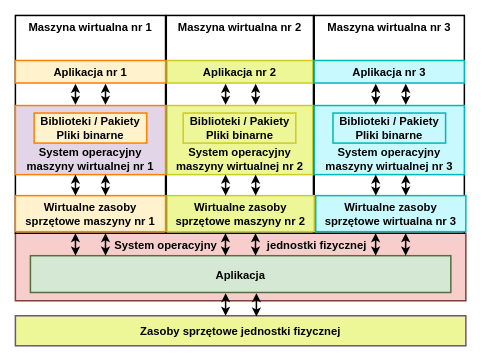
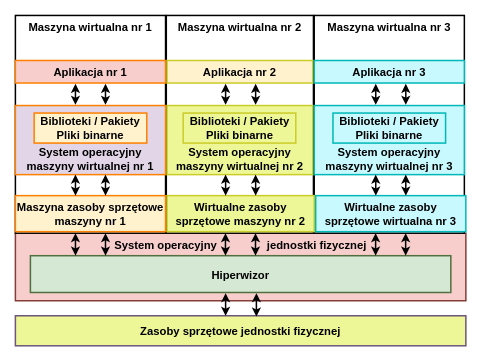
(90, 72) -> (90, 72)
(240, 72) -> (240, 72)
(90, 213) -> (90, 213)
(240, 274) -> (240, 274)
